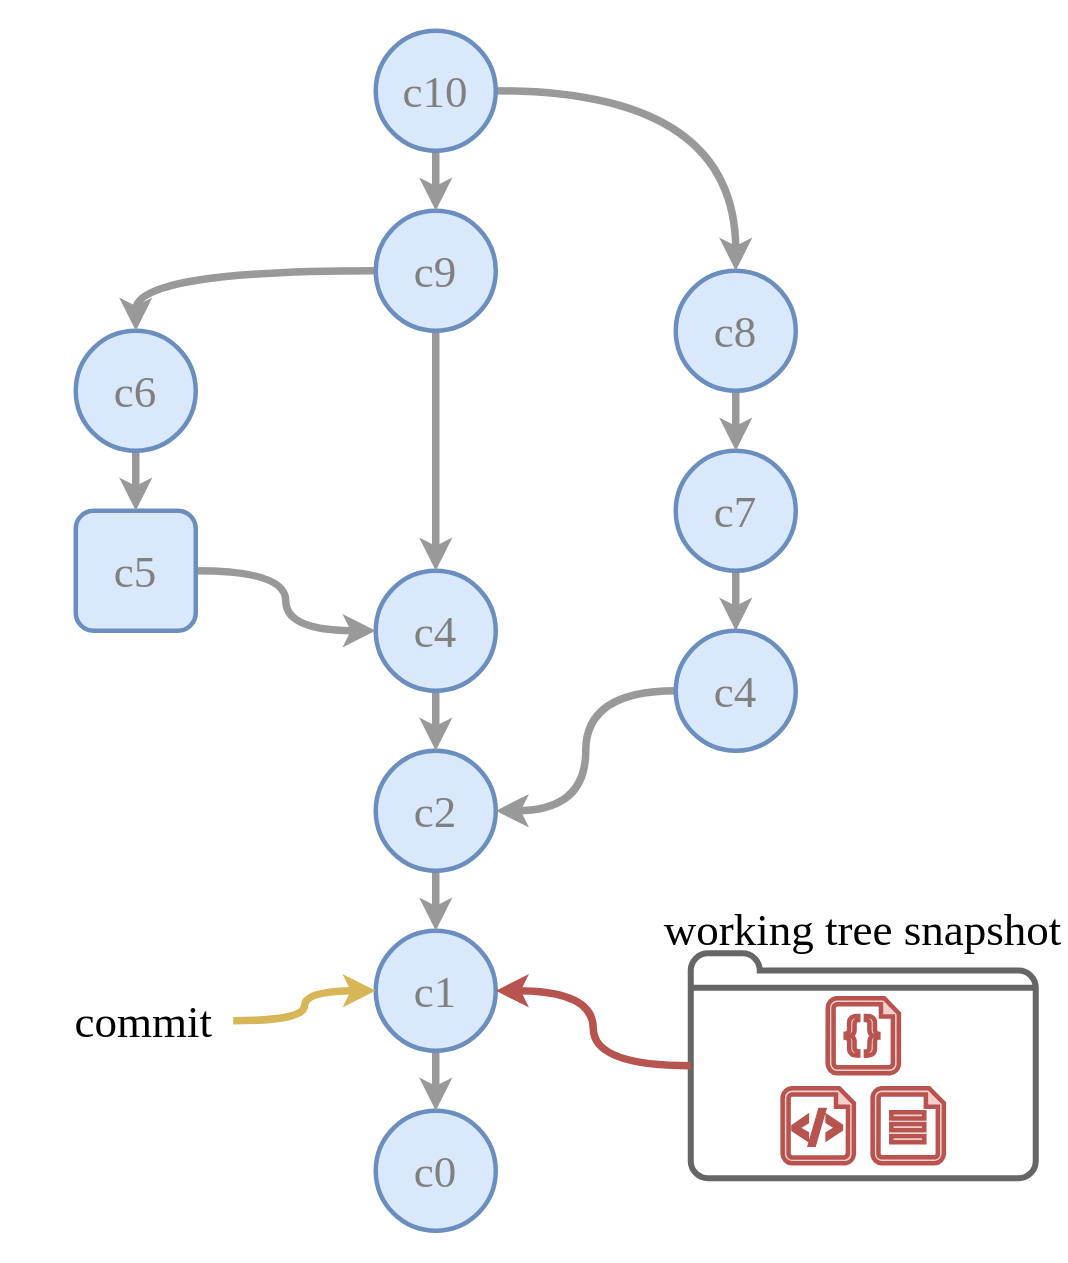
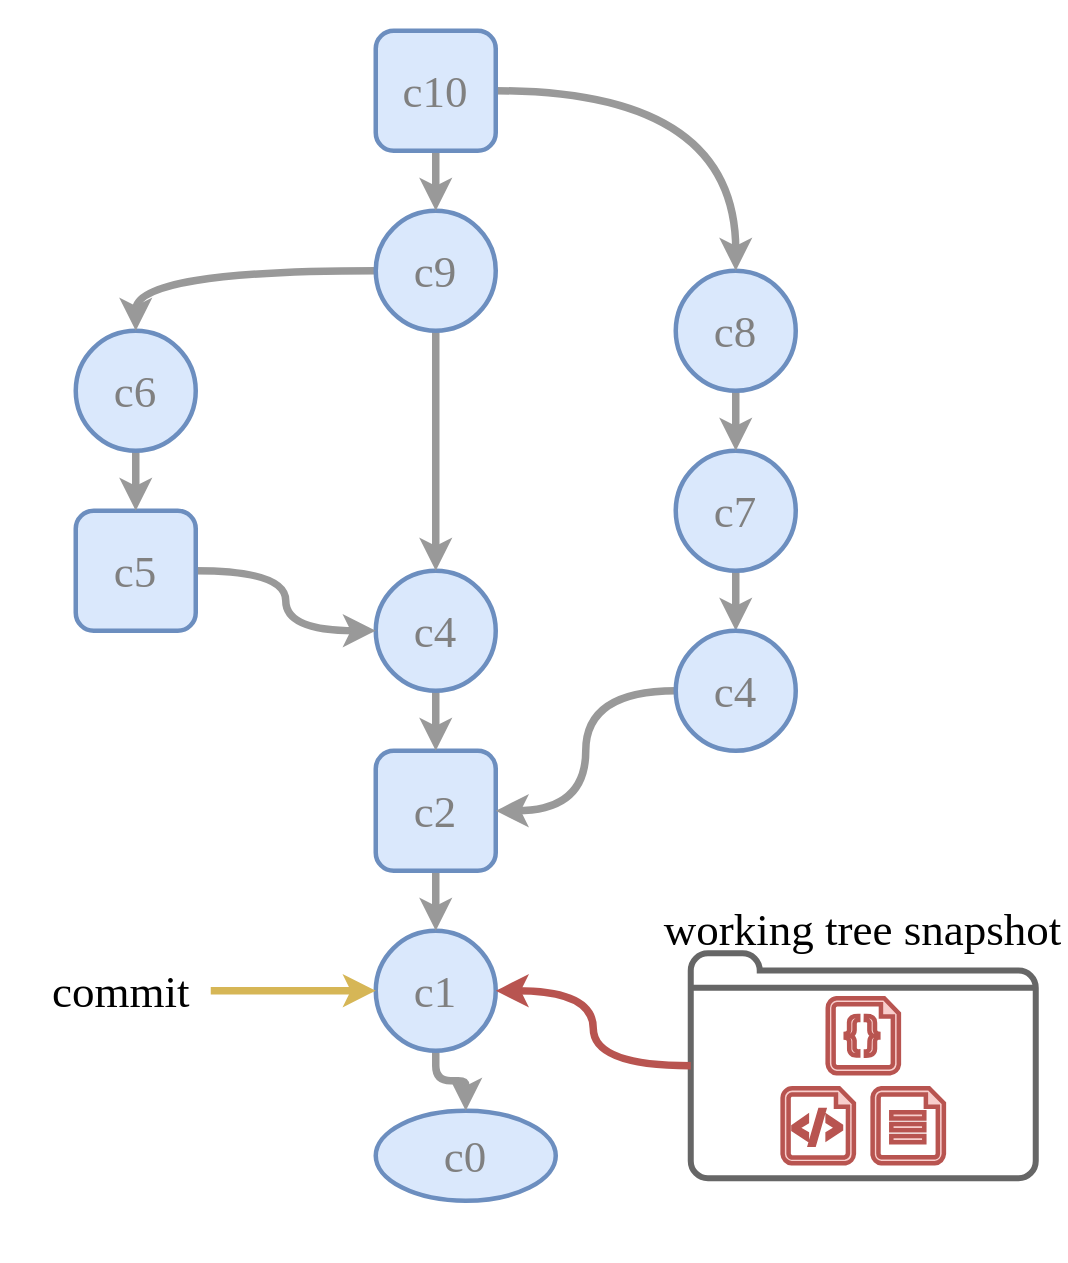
(436, 91) -> (436, 91)
(436, 811) -> (436, 811)
(143, 1021) -> (121, 991)
(436, 1171) -> (466, 1156)
